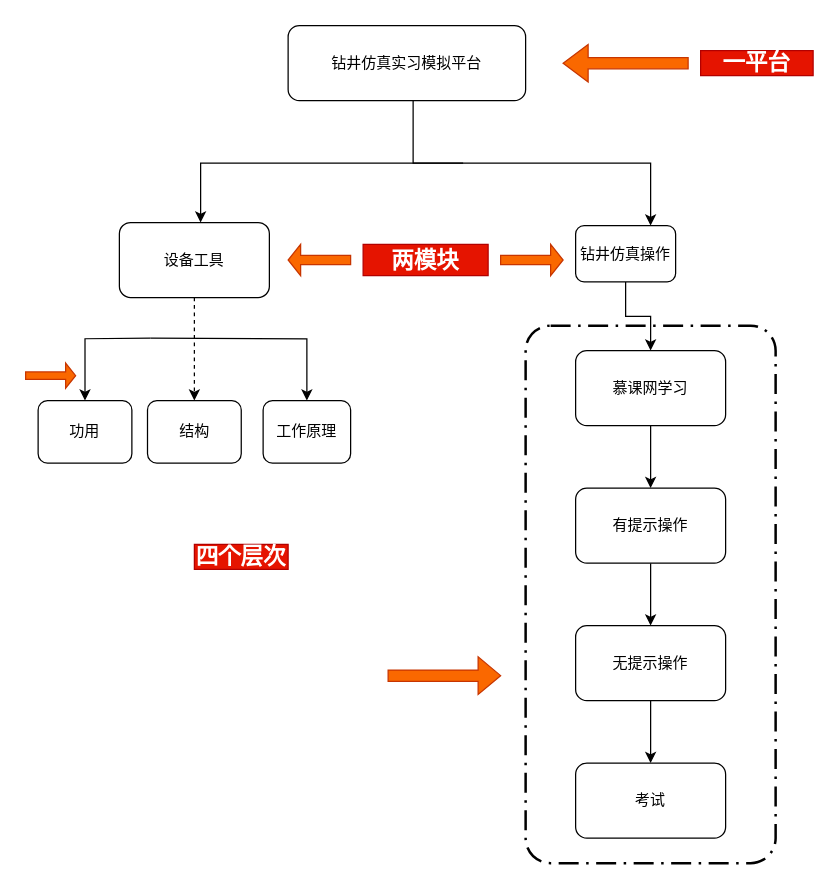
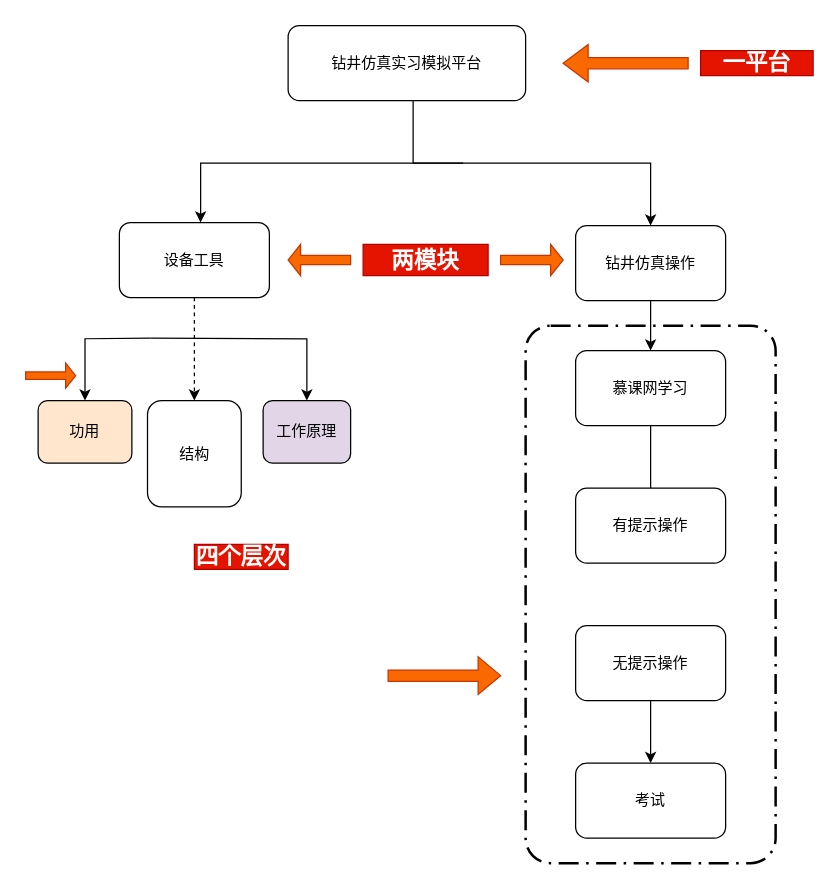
(626, 254) -> (651, 263)
(85, 432) -> (85, 432)
(194, 432) -> (194, 454)
(307, 432) -> (307, 432)
(651, 478) -> (651, 481)
(651, 590) -> none
